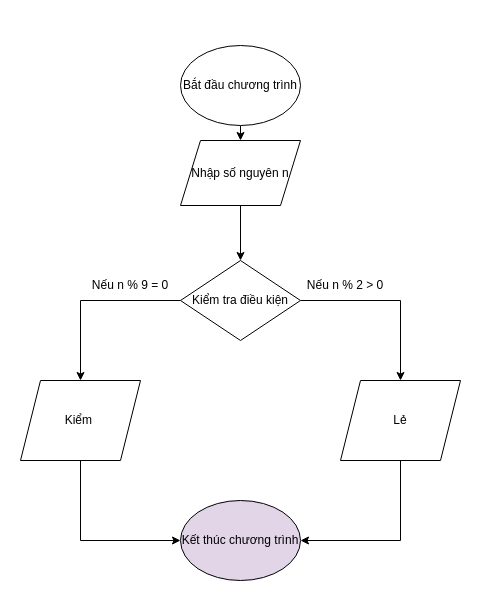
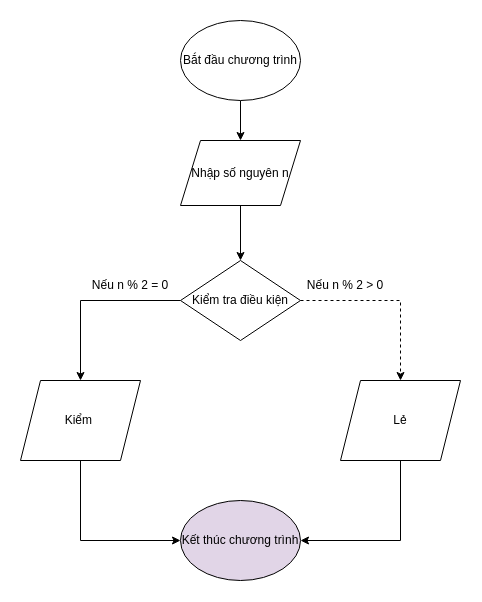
(241, 86) -> (241, 61)
(131, 286) -> (131, 286)
(388, 301) -> (388, 301)
